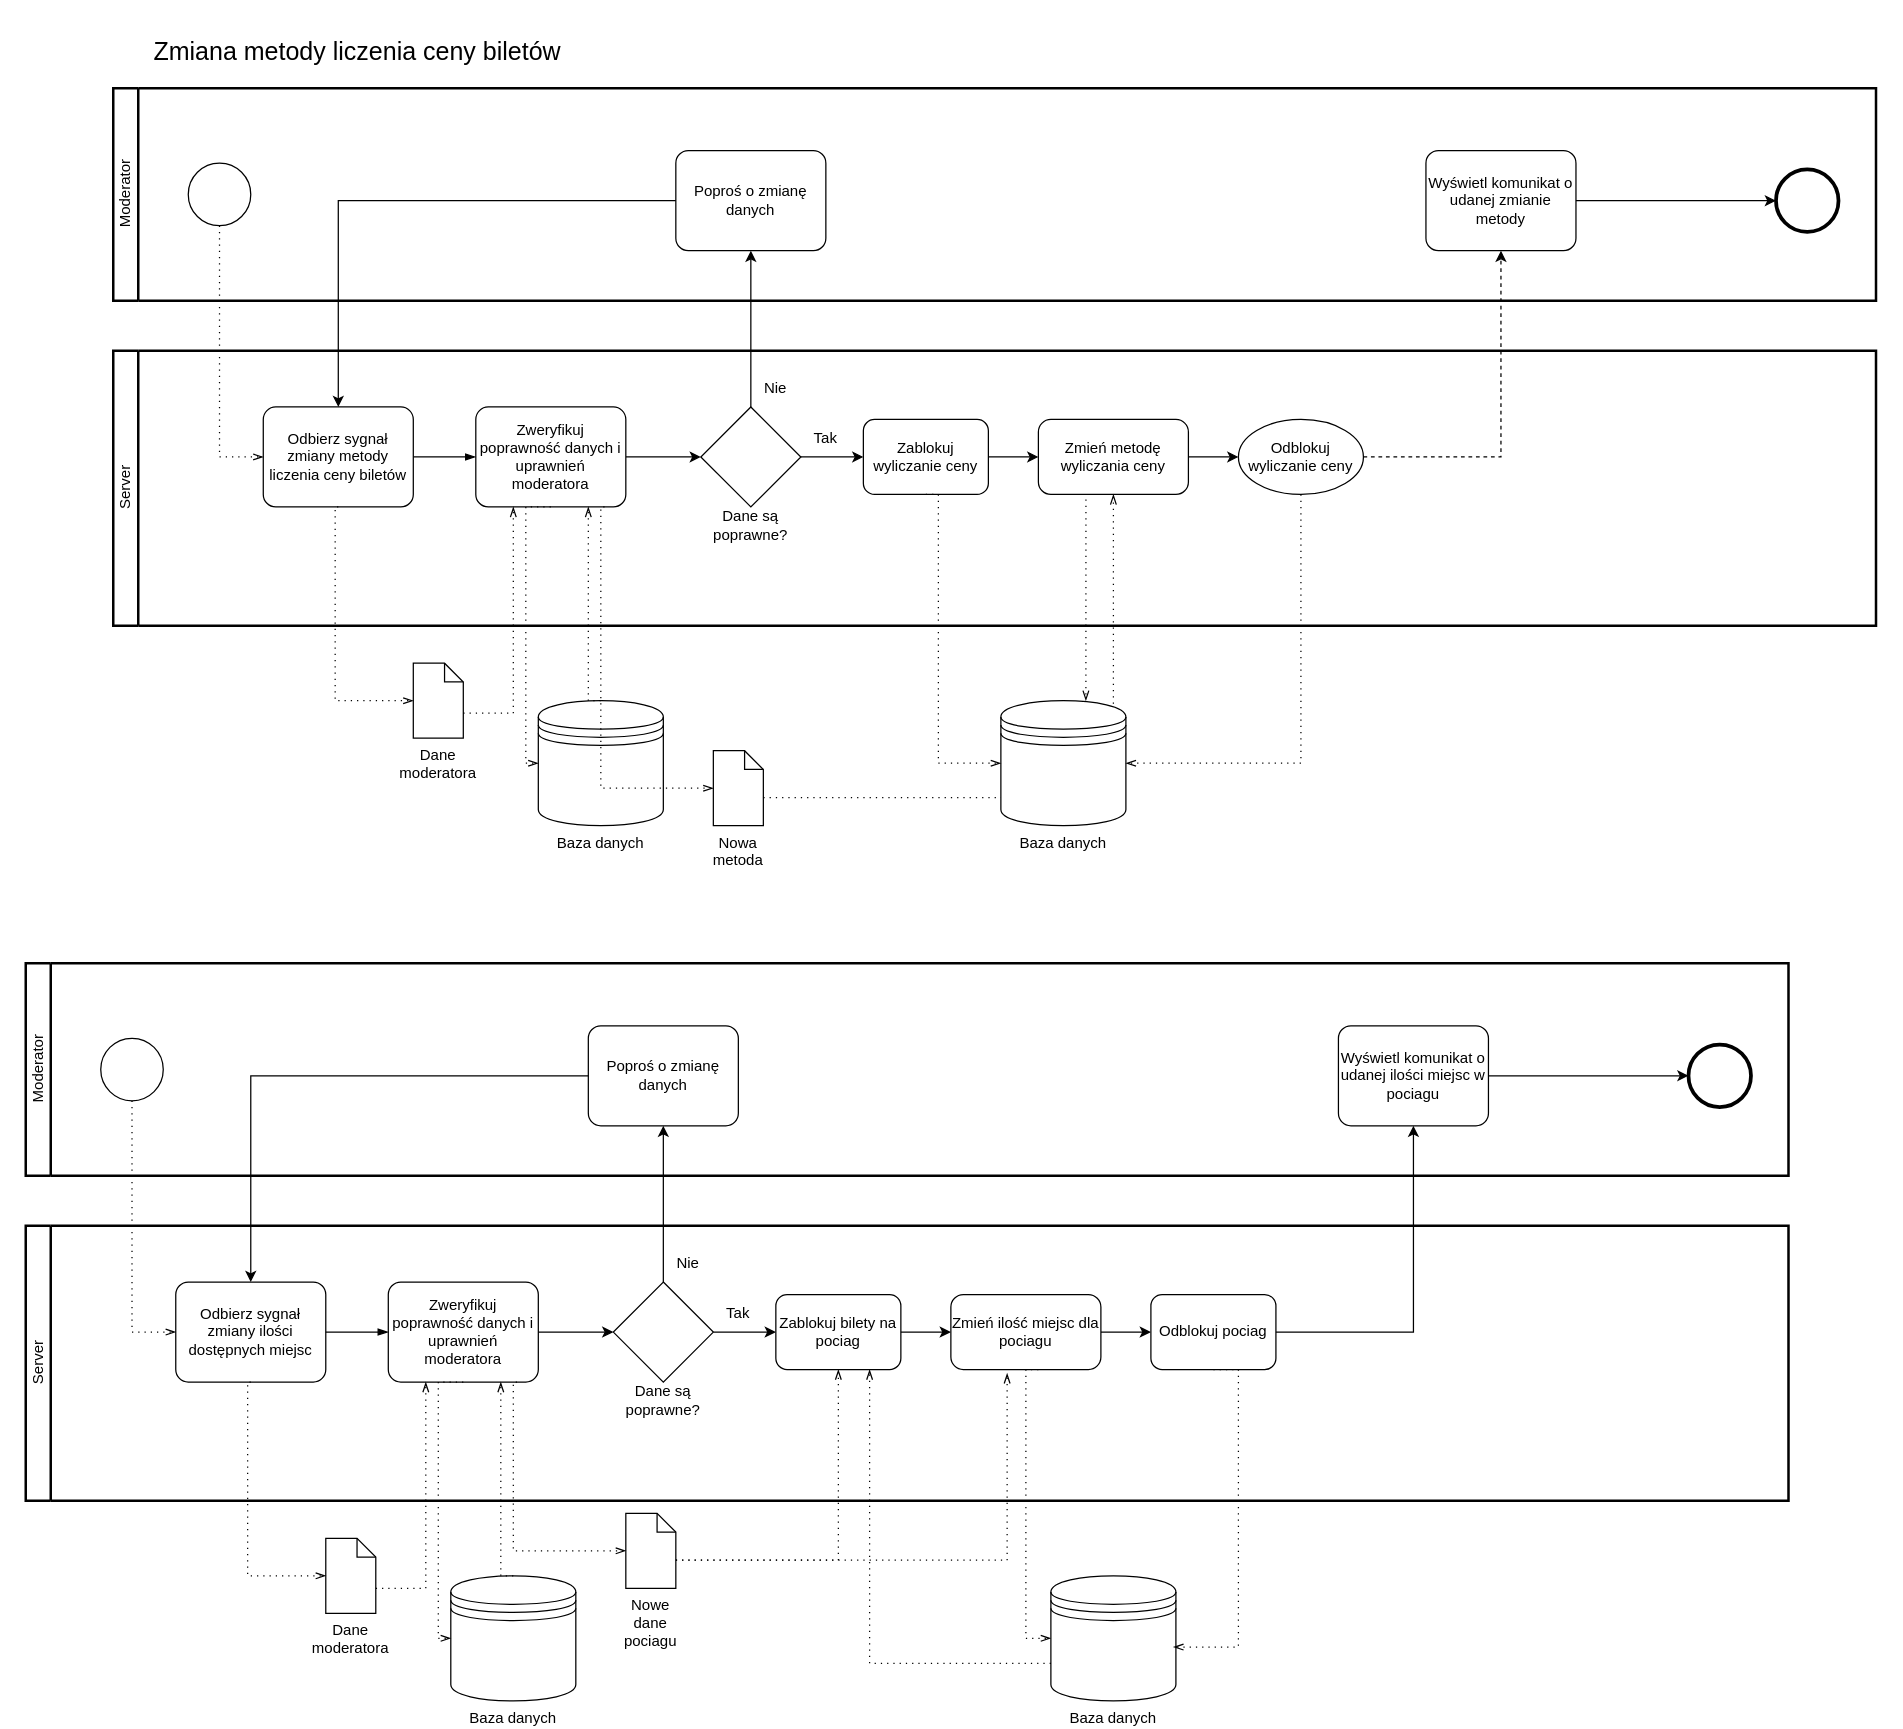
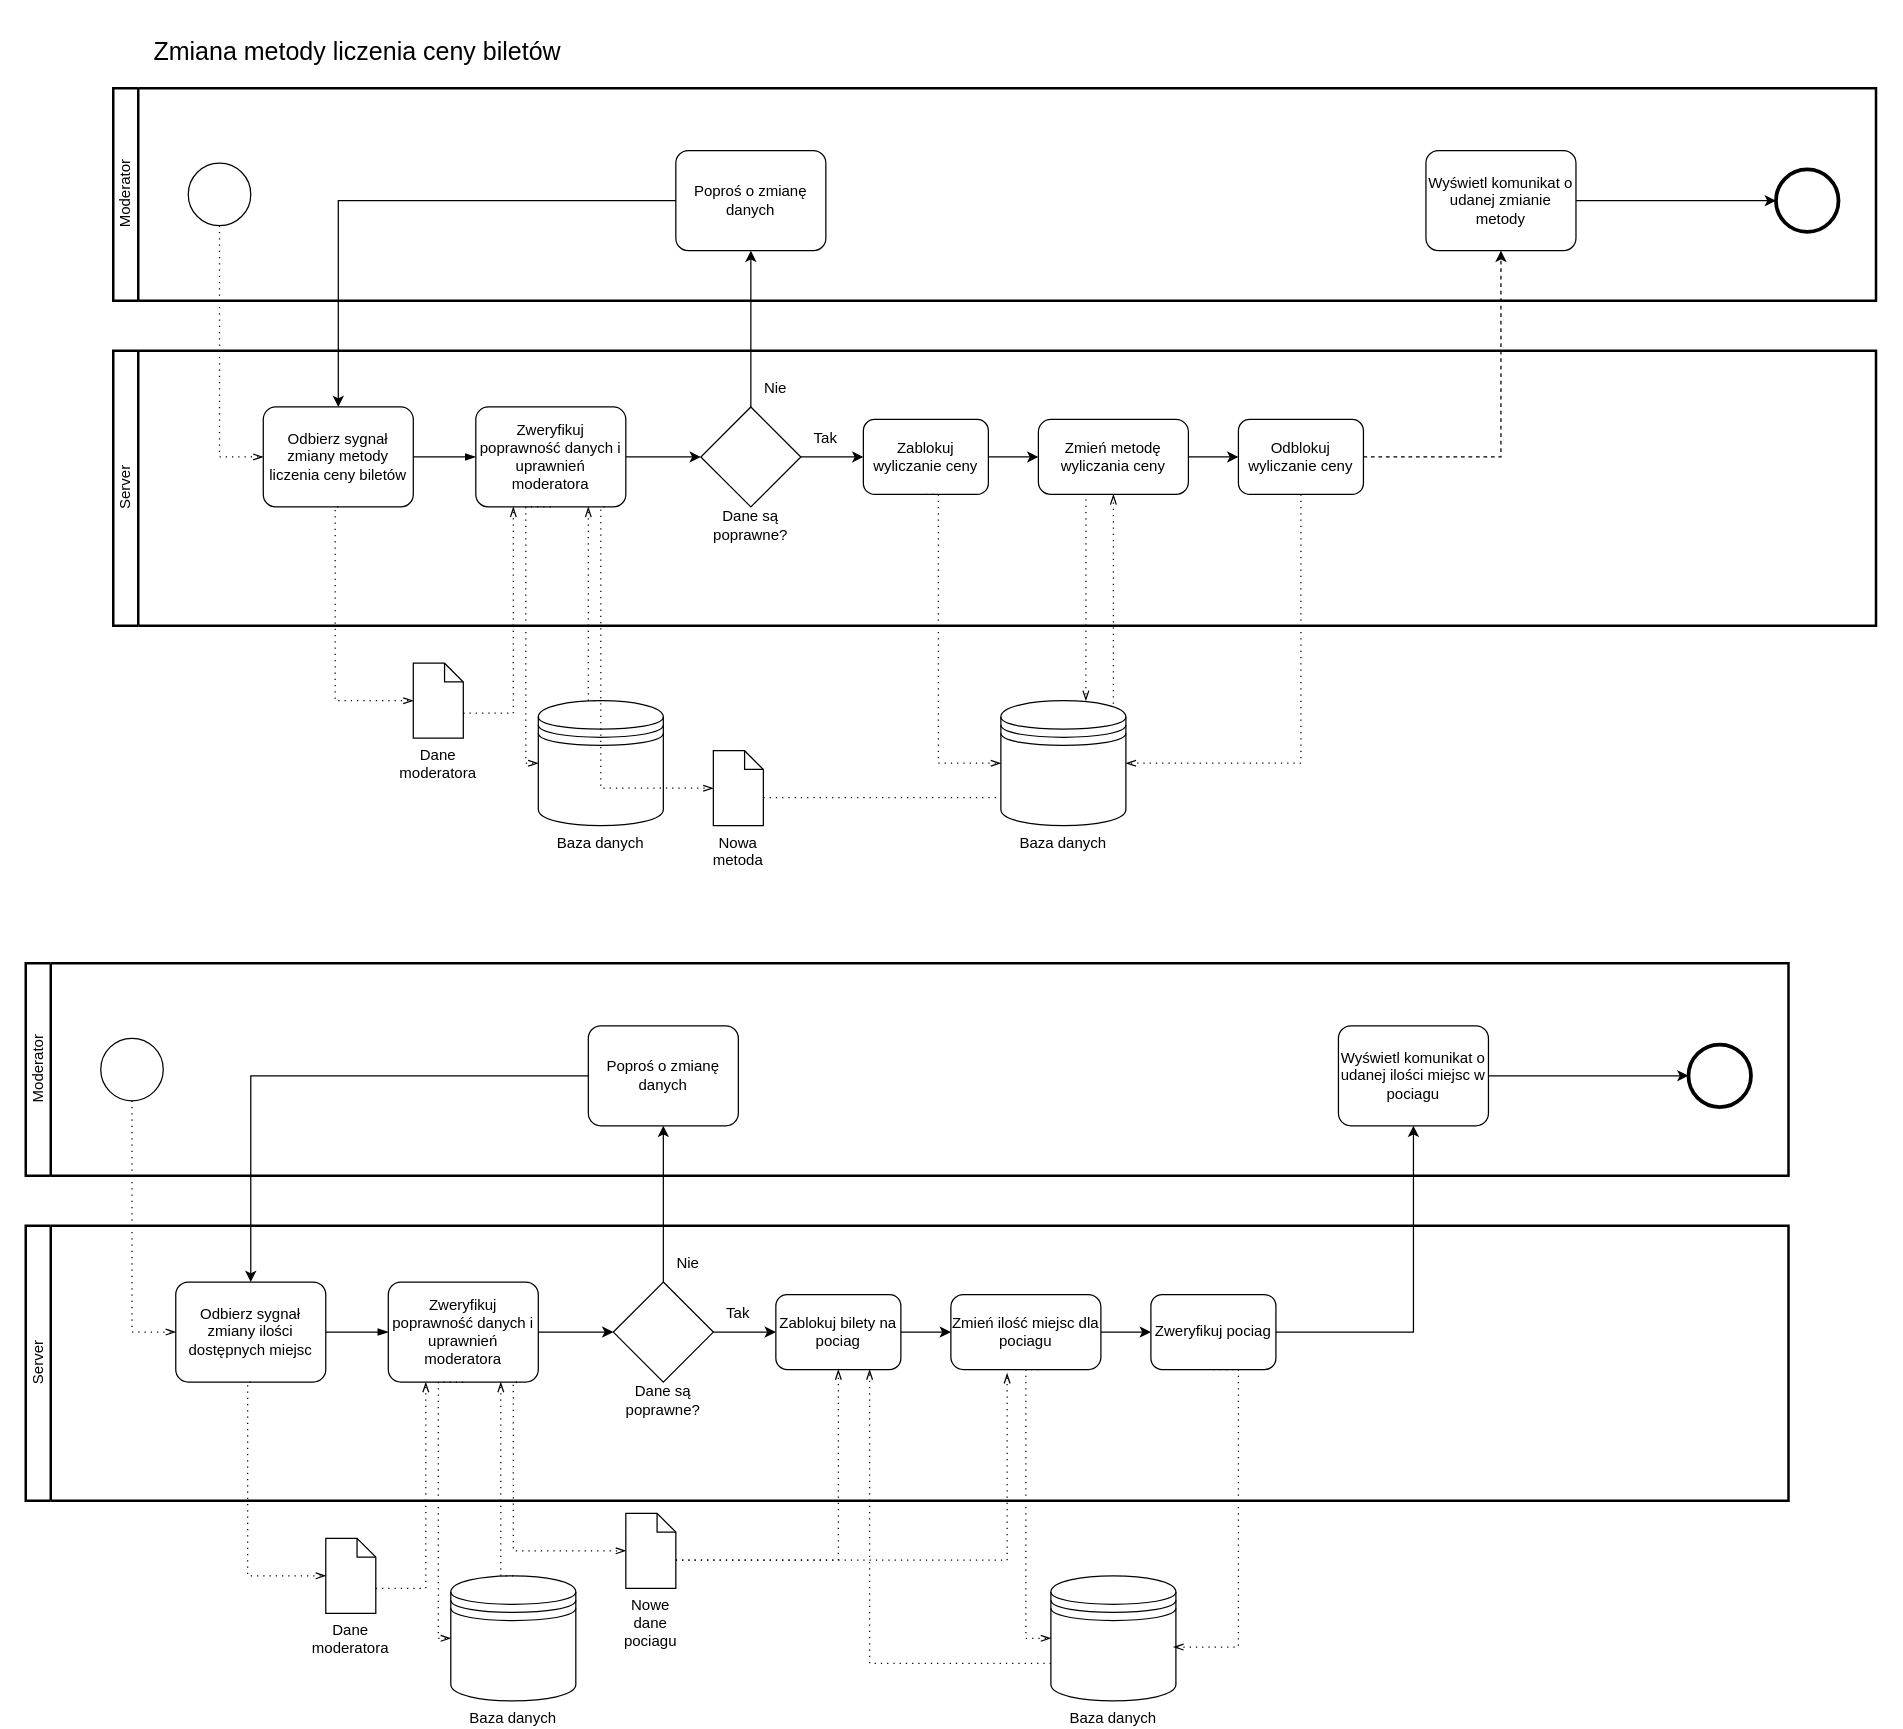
(1301, 457) -> (1301, 457)
(1213, 1332) -> (1213, 1332)
